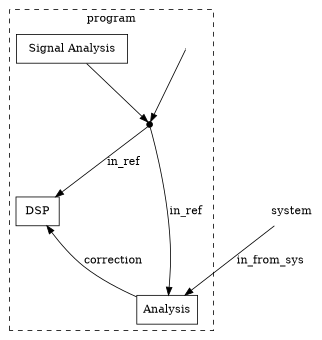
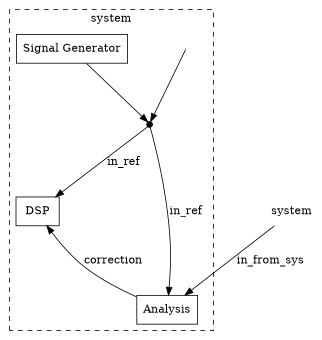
(112, 19) -> (112, 19)
(72, 49) -> (72, 49)
